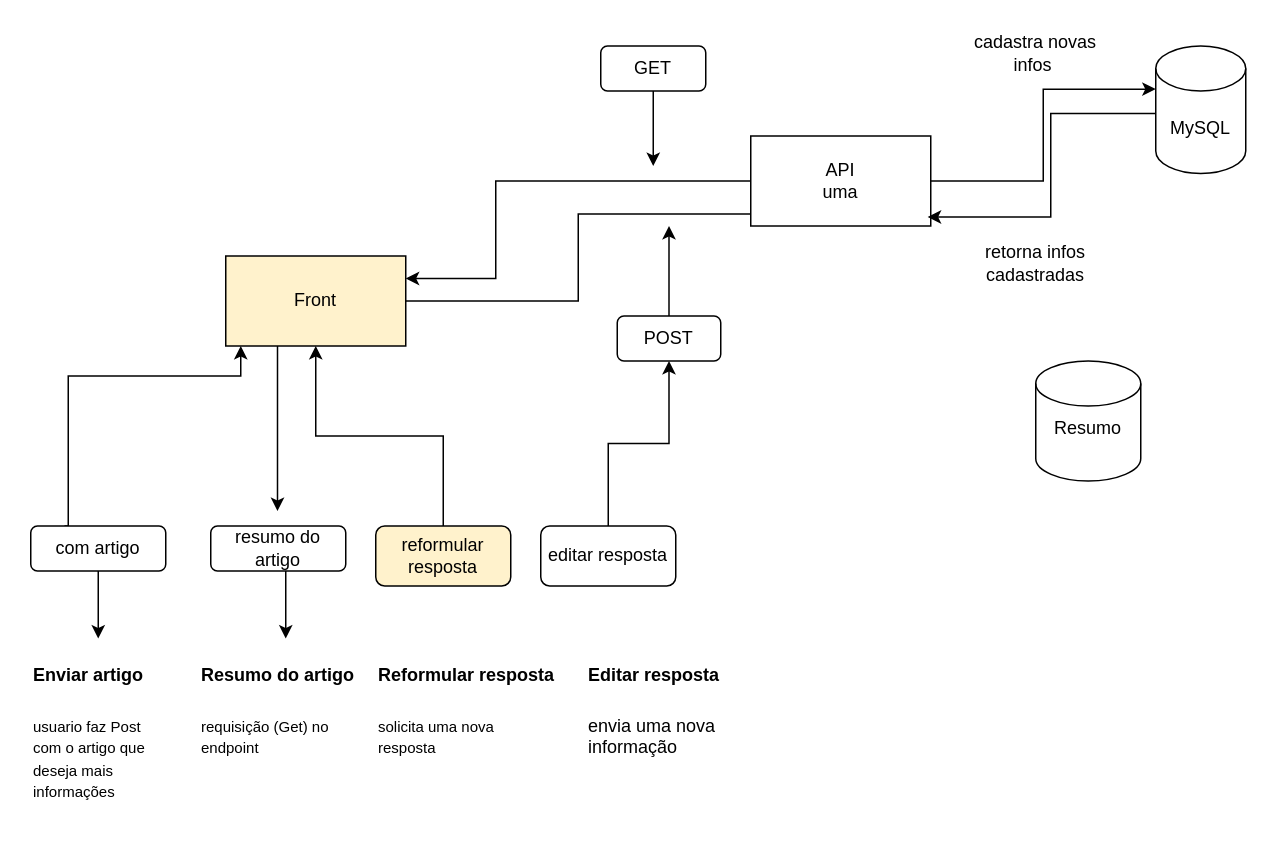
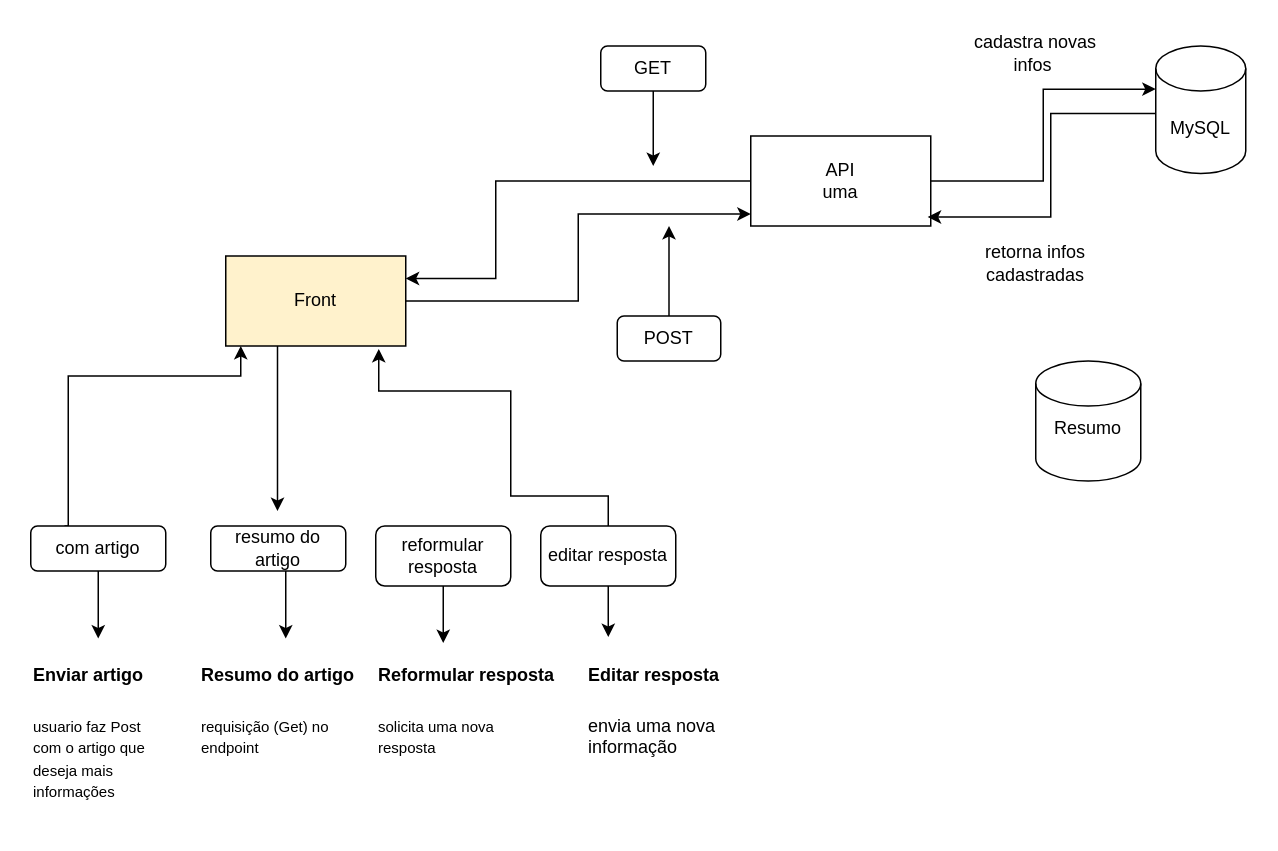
(743, 214) -> (739, 214)
none -> (511, 409)
(385, 436) -> (443, 615)
(651, 443) -> (608, 614)
(443, 556) -> (443, 556)
